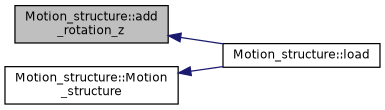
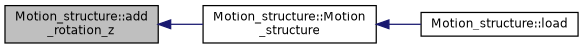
(202, 41) -> (187, 24)
